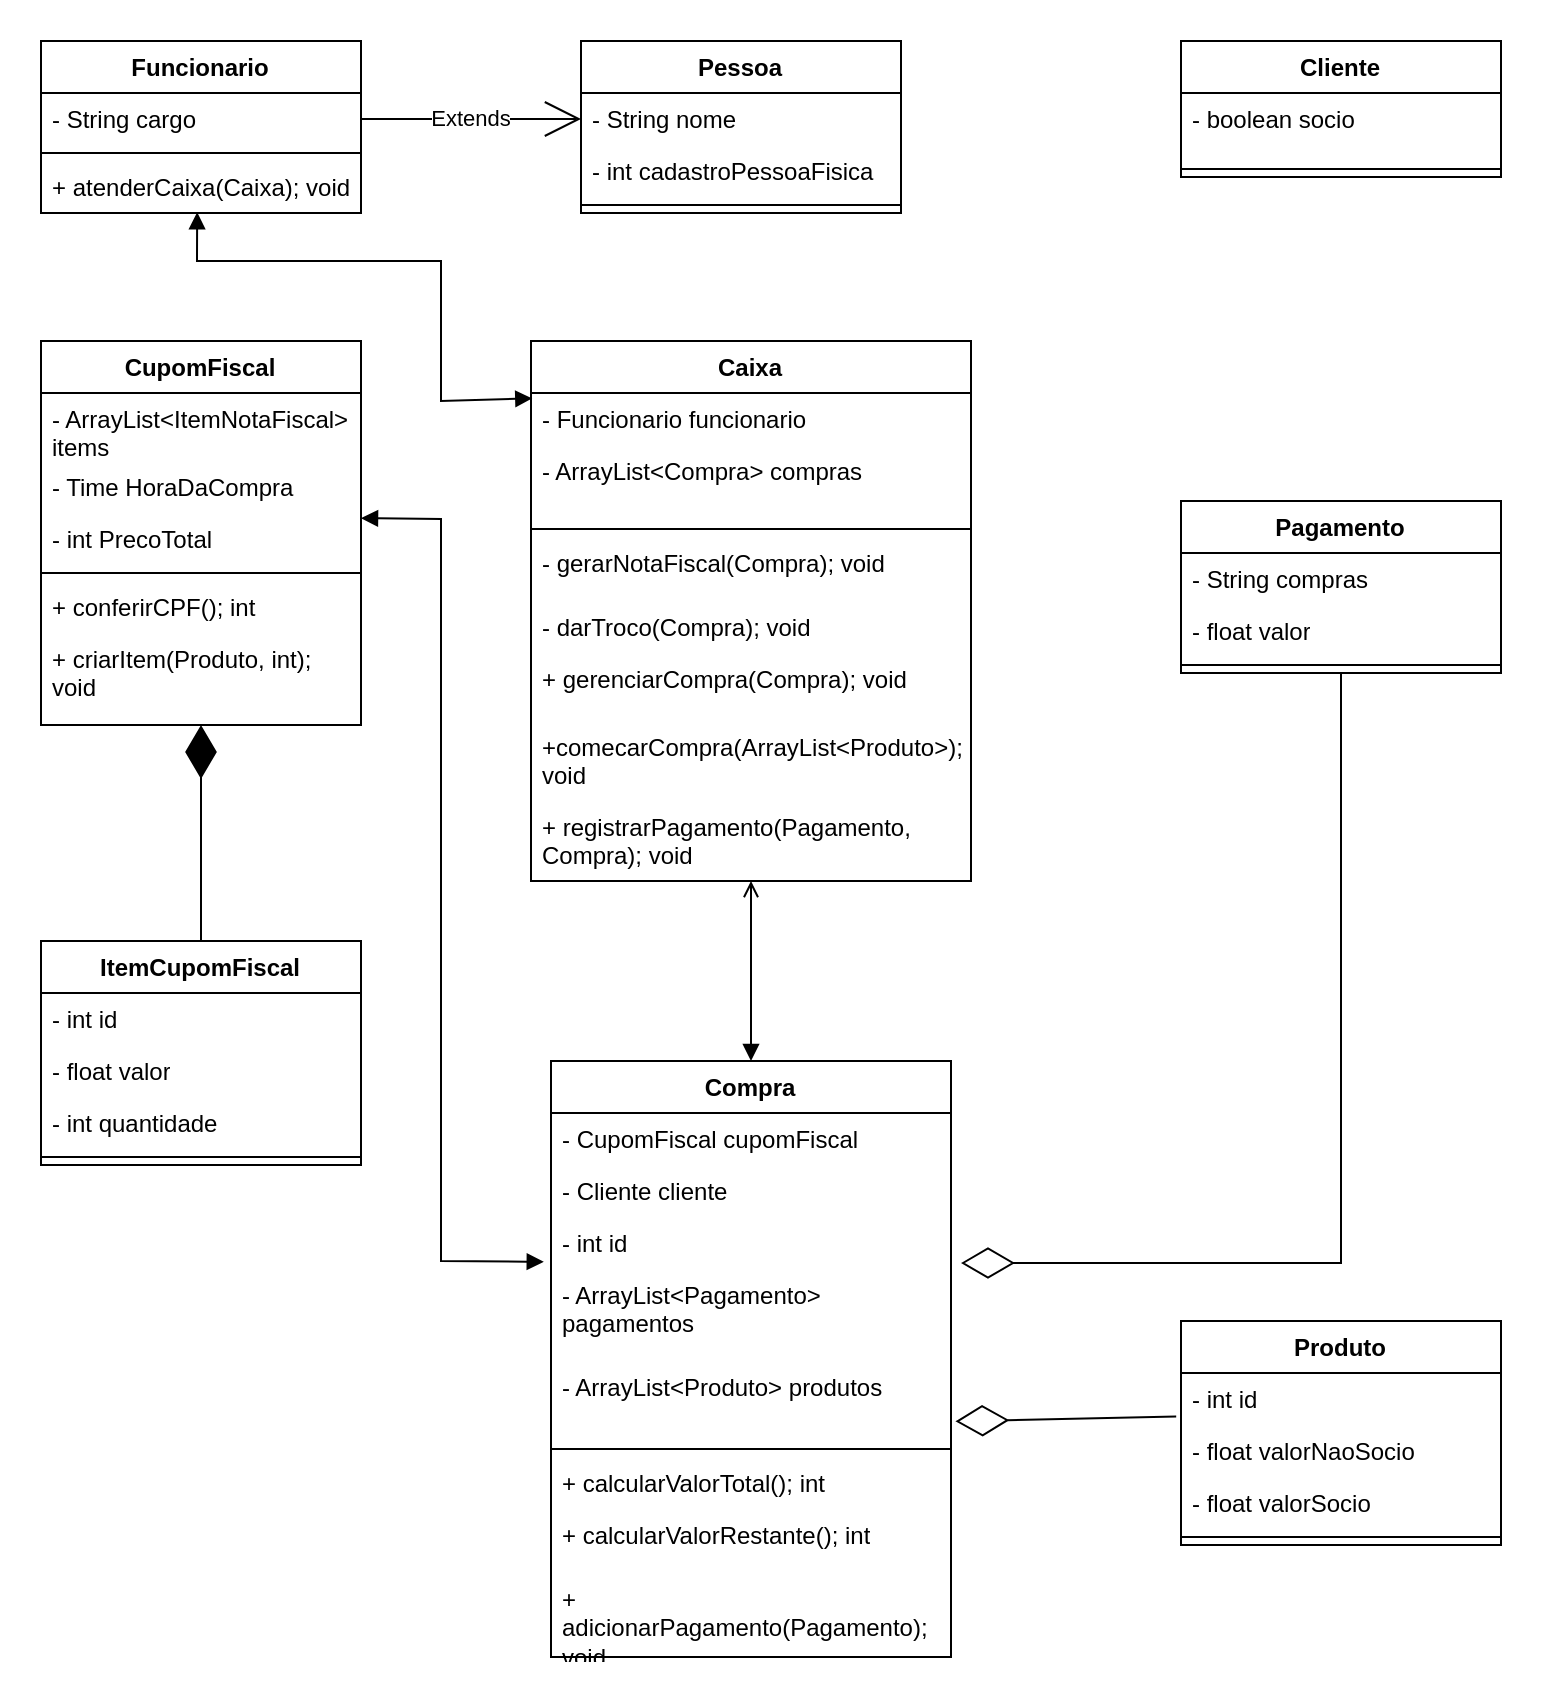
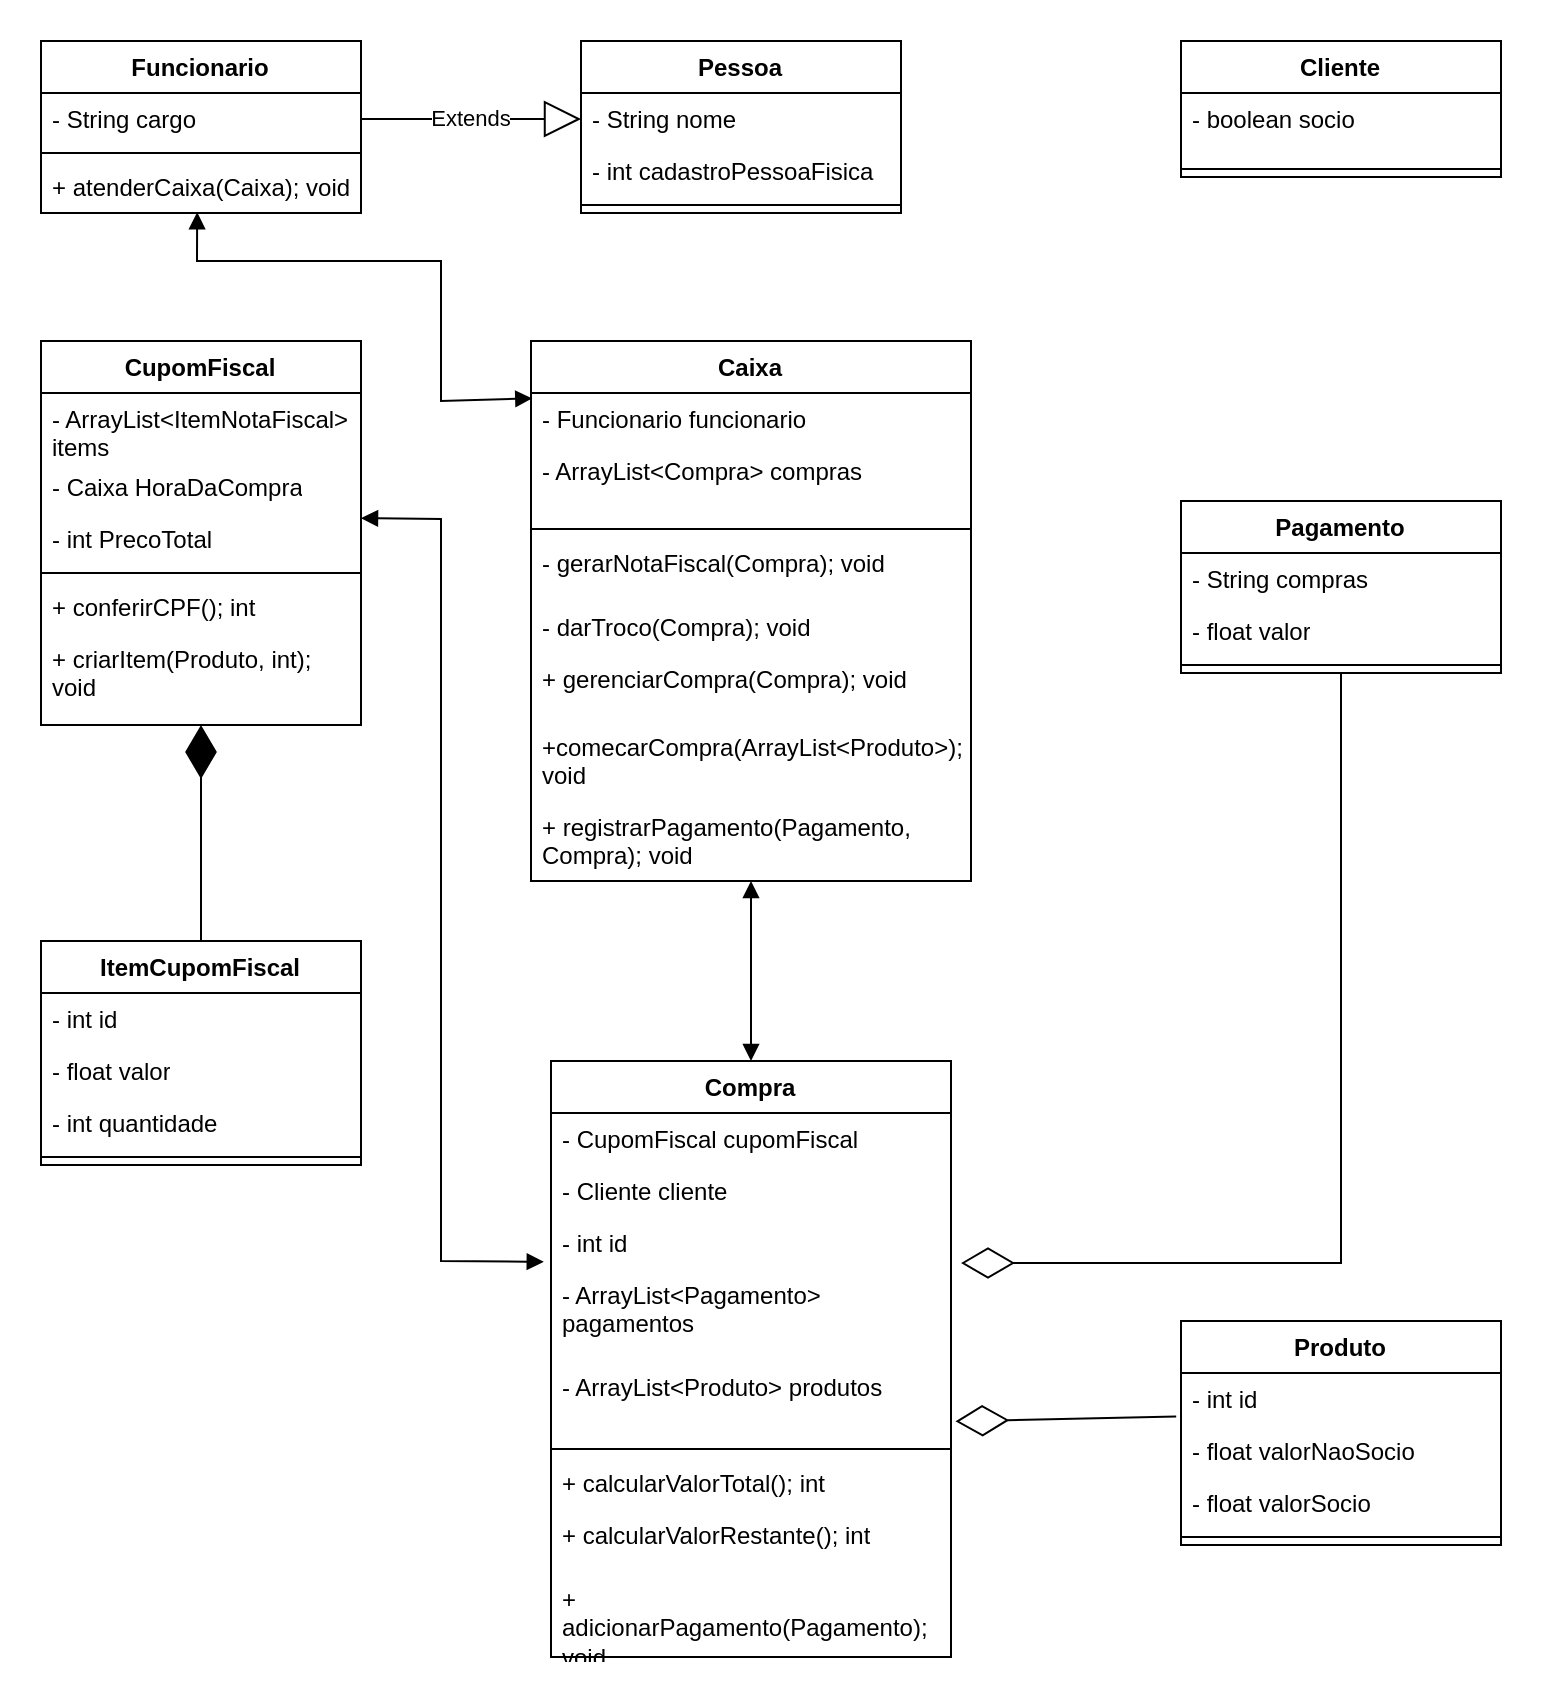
(558, 119) -> (543, 119)
(171, 489) -> (178, 489)
(751, 893) -> (751, 898)
